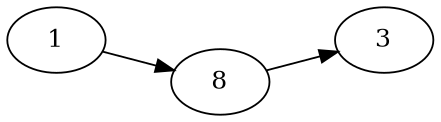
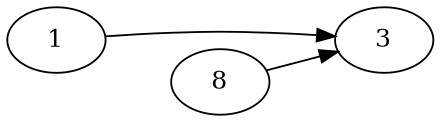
(130, 59) -> (211, 32)
